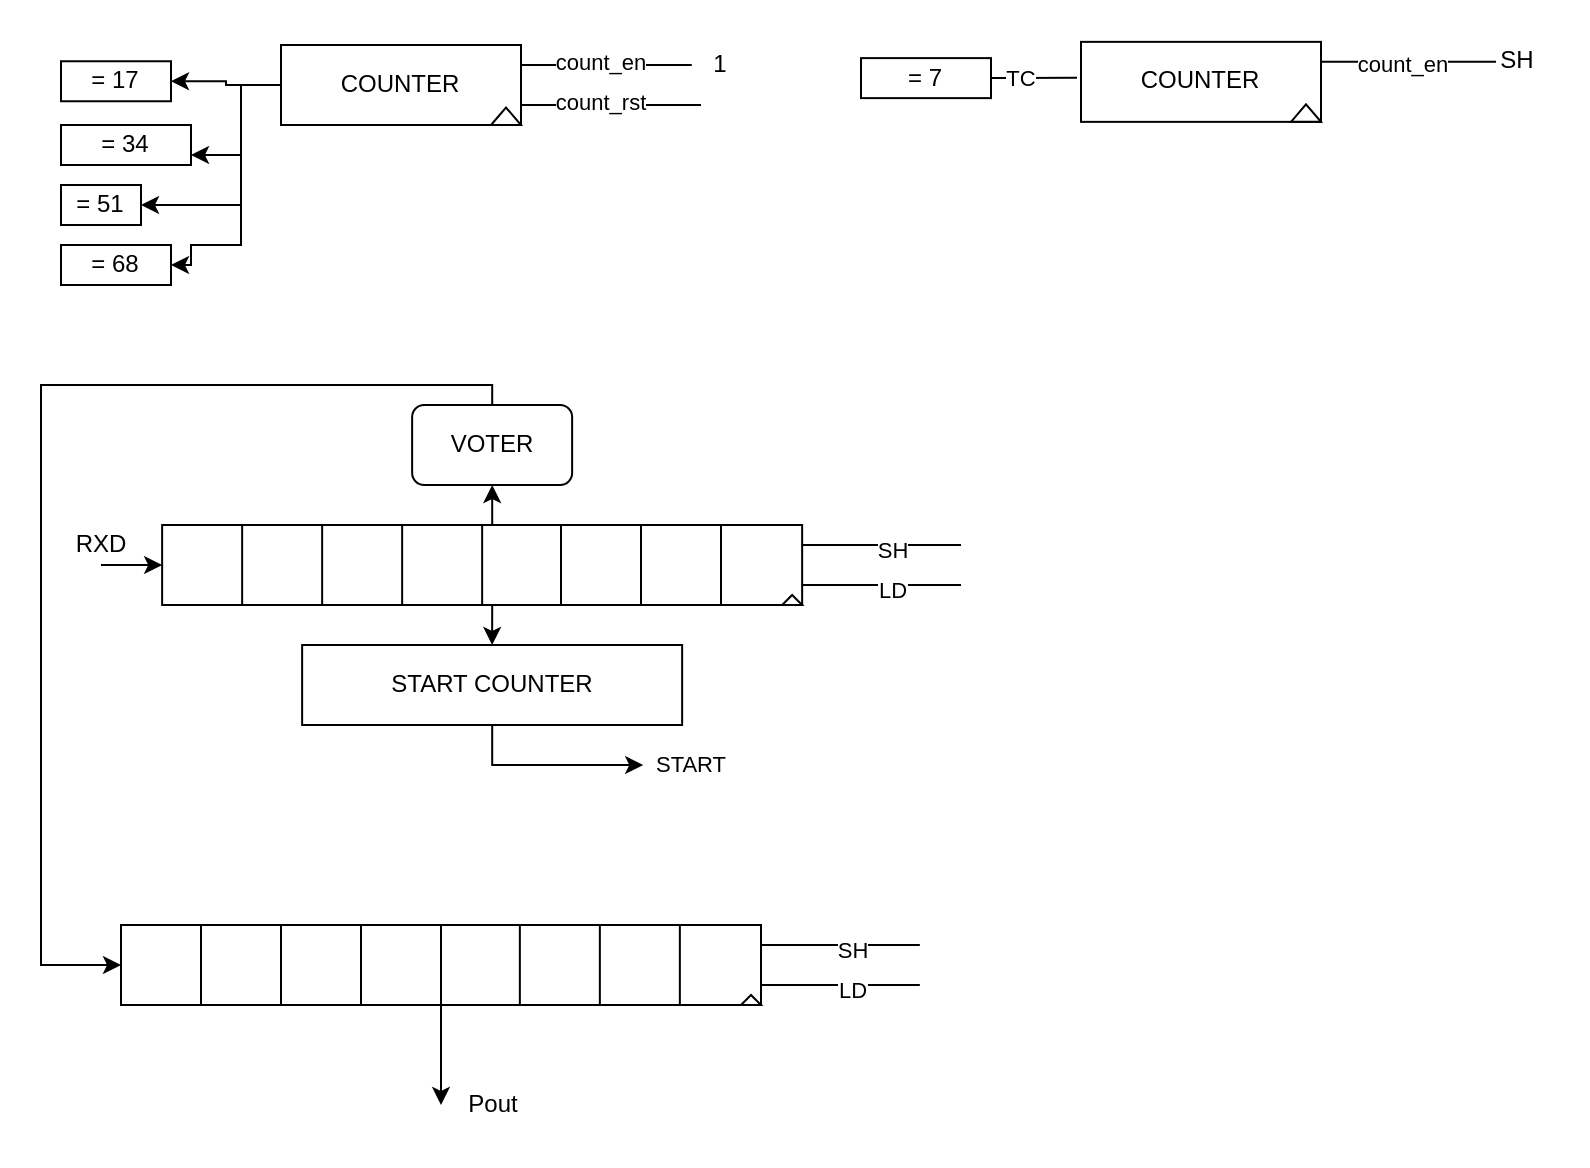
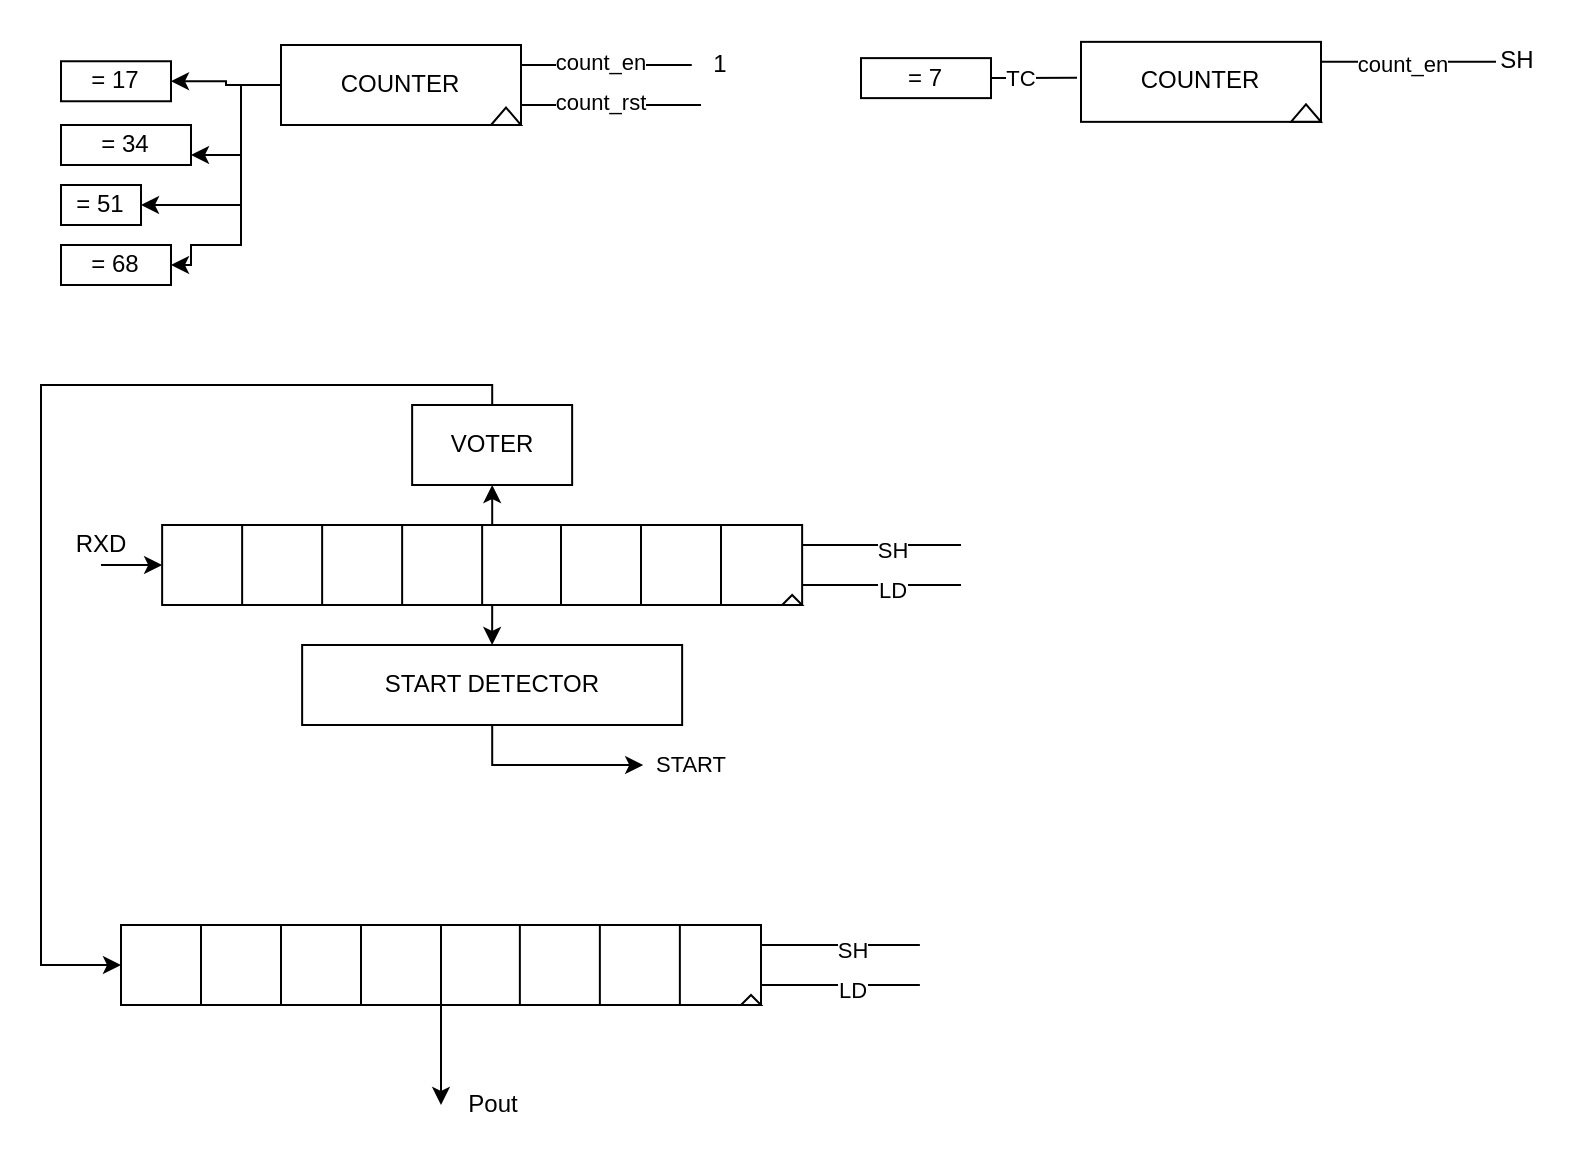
(492, 445) -> (492, 445)
(493, 685) -> (493, 685)
